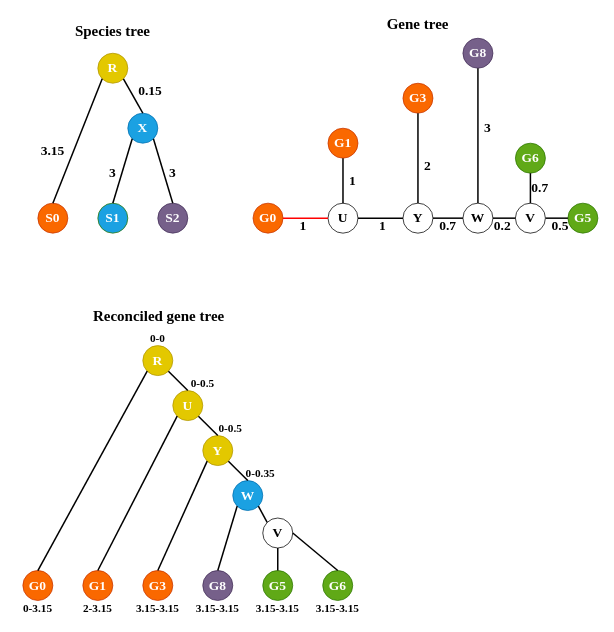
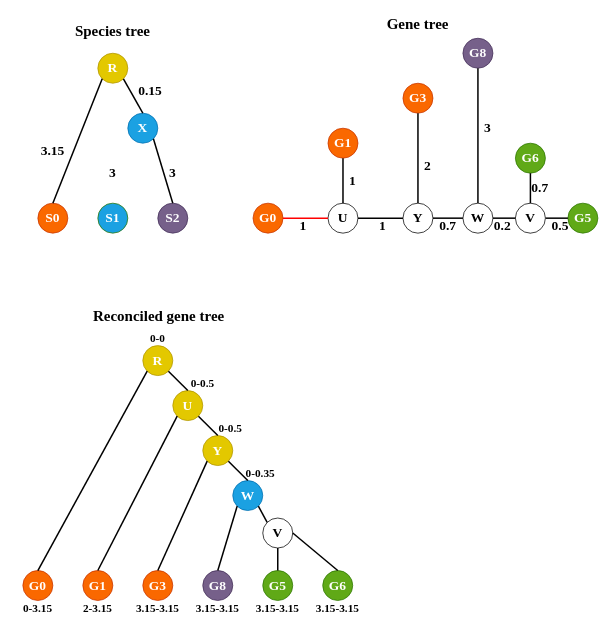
(123, 170) -> none
